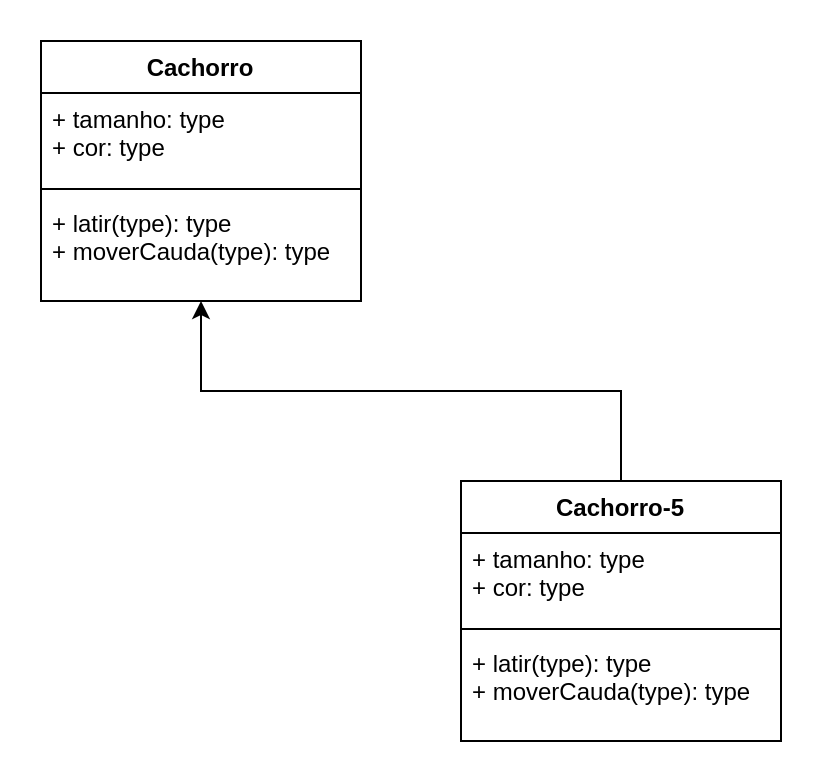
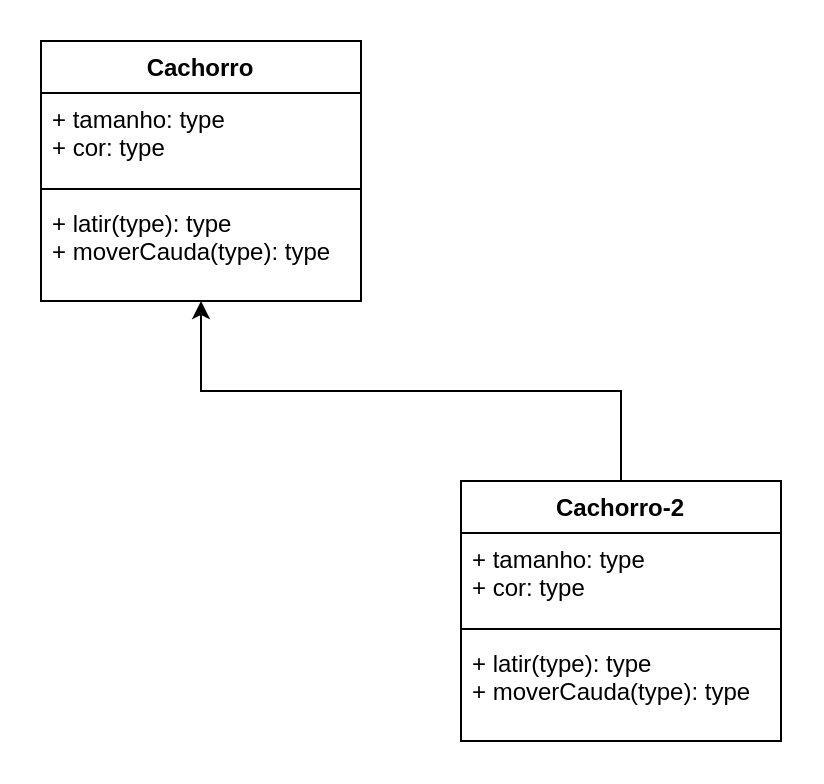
(621, 509) -> (621, 509)
